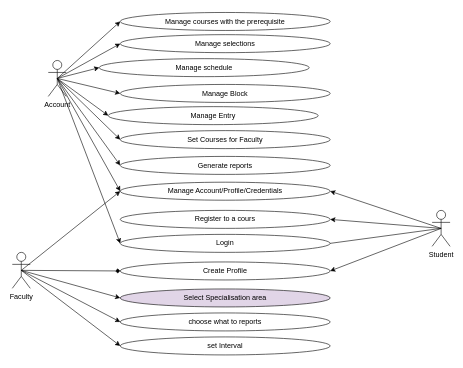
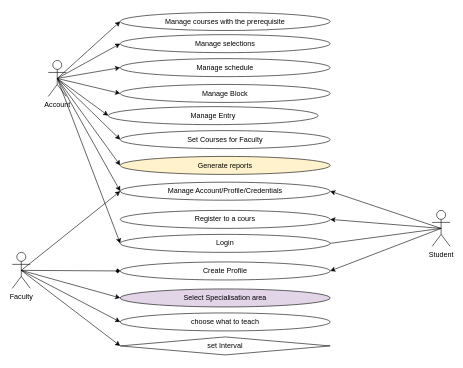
(204, 68) -> (225, 68)
(225, 165) -> (225, 165)
(225, 322) -> (225, 322)
(225, 346) -> (225, 346)
